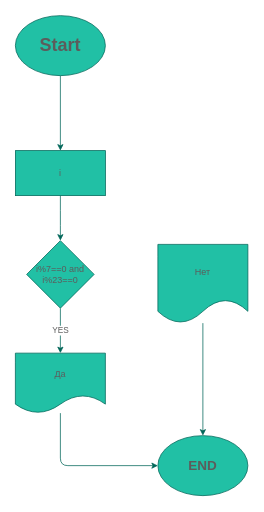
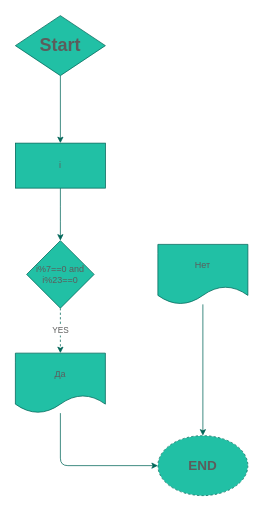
(60, 45) -> (60, 45)
(60, 173) -> (60, 165)
(203, 284) -> (203, 274)
(60, 317) -> (60, 317)
(203, 465) -> (203, 465)
